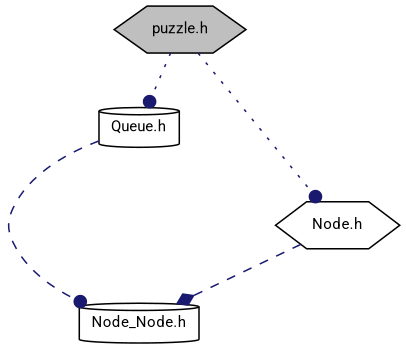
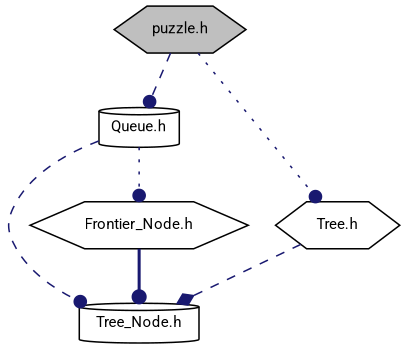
(161, 74) -> (161, 74)
none -> (139, 225)
(338, 225) -> (338, 225)
(139, 323) -> (139, 323)
